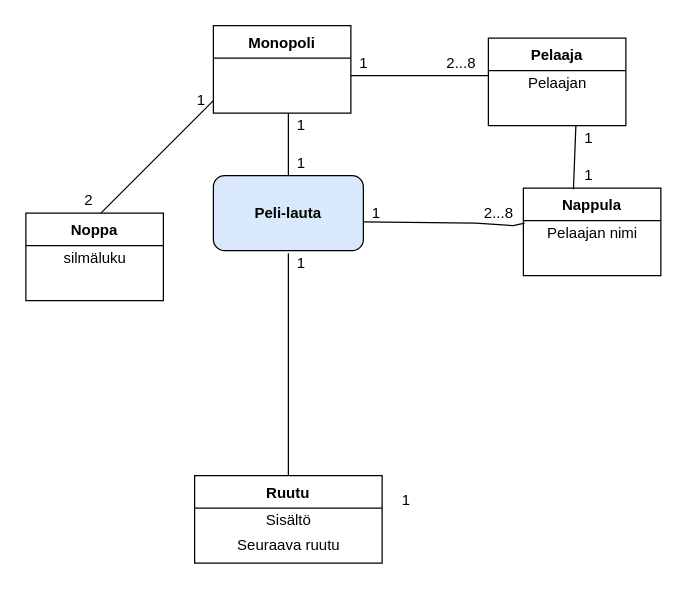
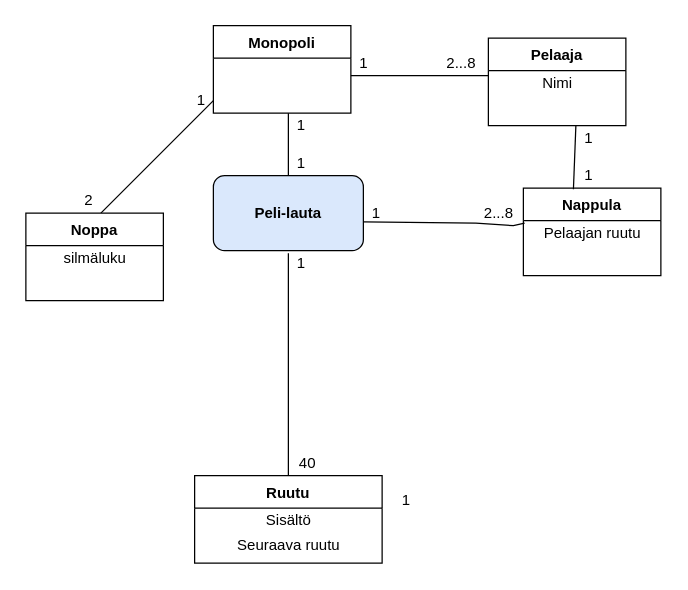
(558, 83) -> (558, 83)
(593, 233) -> (593, 233)
none -> (307, 463)
